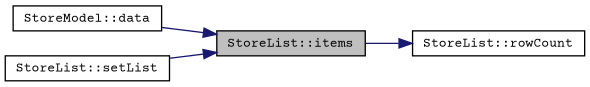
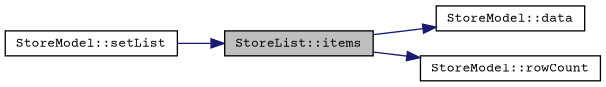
(183, 30) -> (398, 32)
(499, 43) -> (510, 68)
(87, 68) -> (91, 43)
